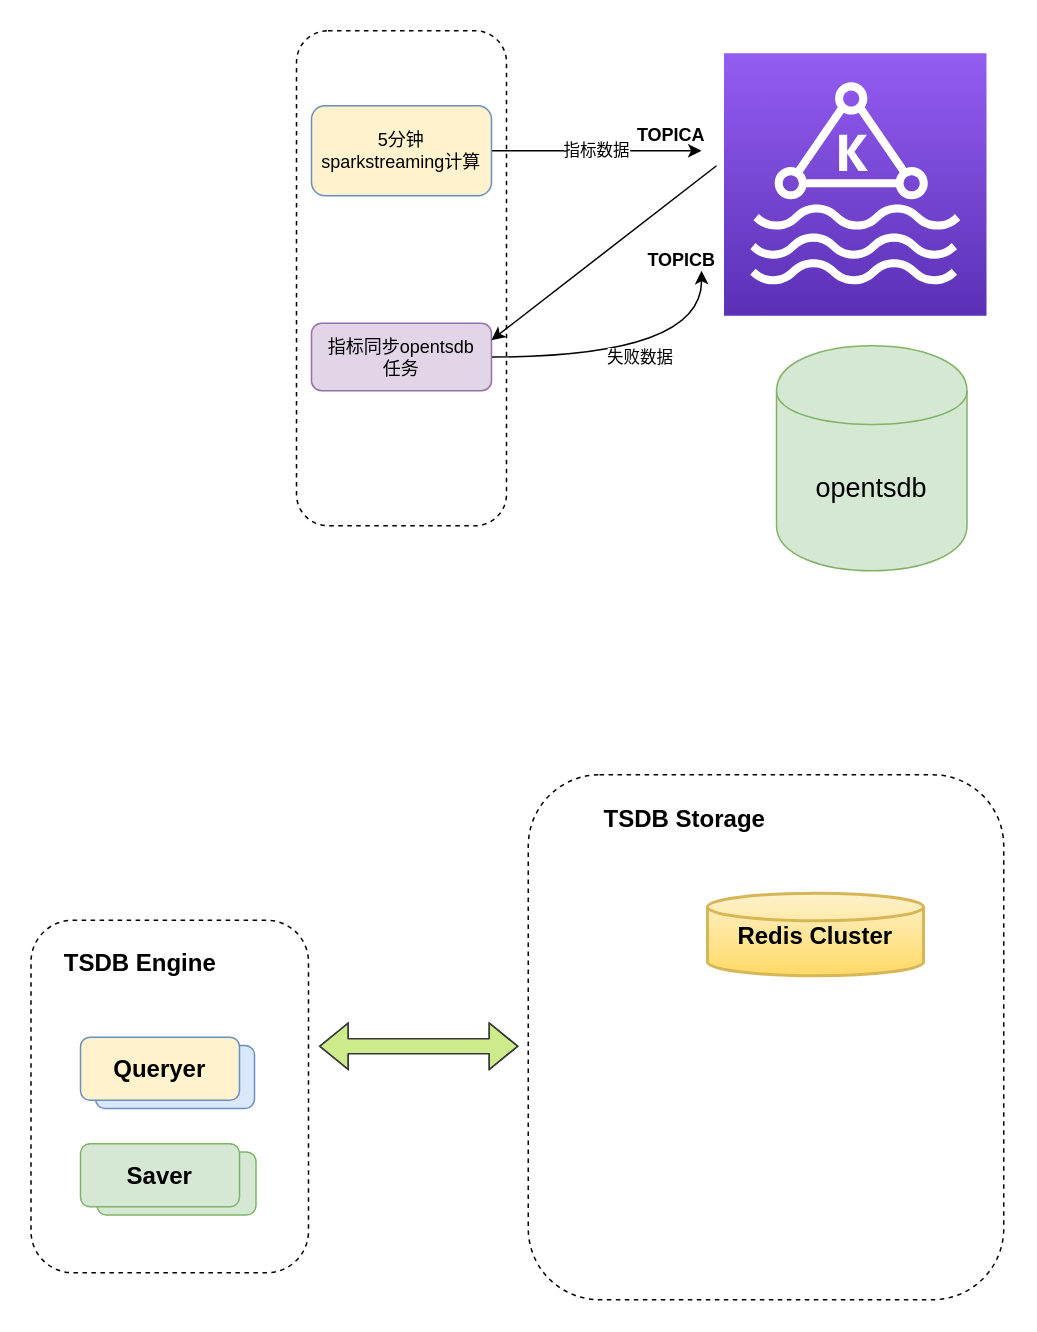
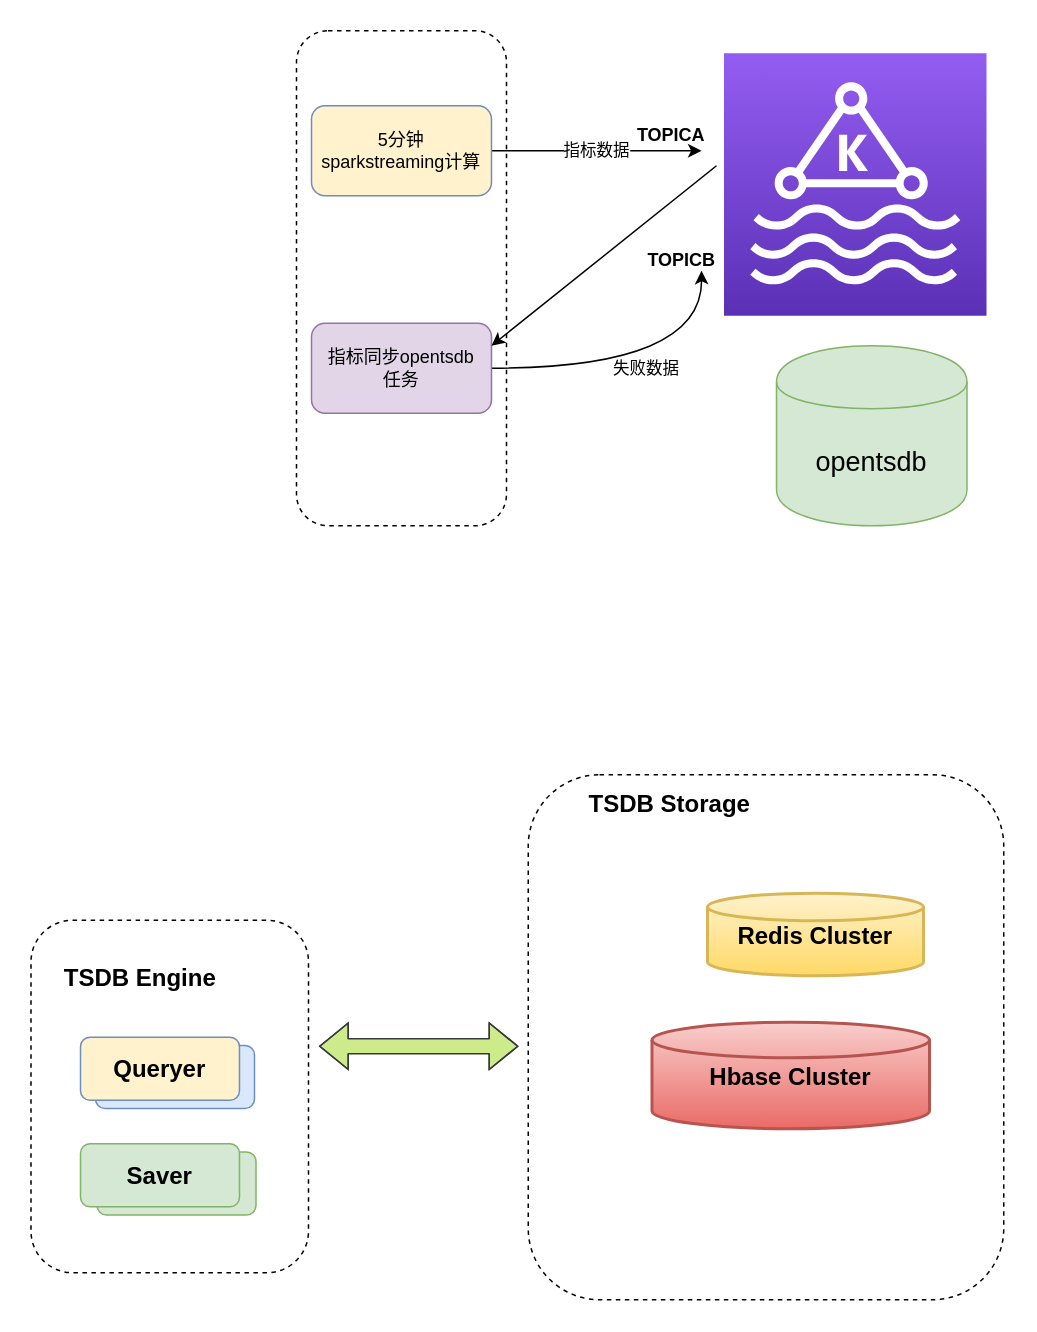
(401, 357) -> (401, 368)
(872, 458) -> (872, 436)
(685, 818) -> (670, 803)
(140, 962) -> (140, 977)
none -> (791, 1076)
